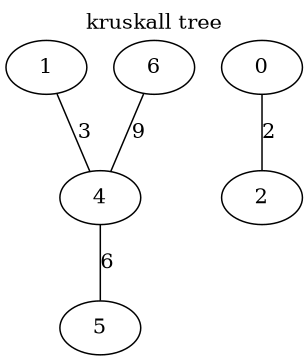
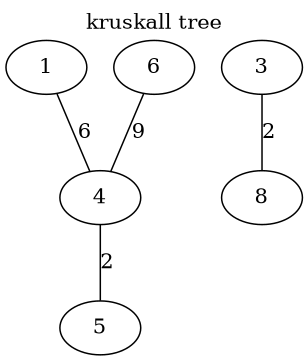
(262, 67) -> (262, 67)
(85, 133) -> (85, 133)
(262, 198) -> (262, 198)
(108, 263) -> (108, 263)
